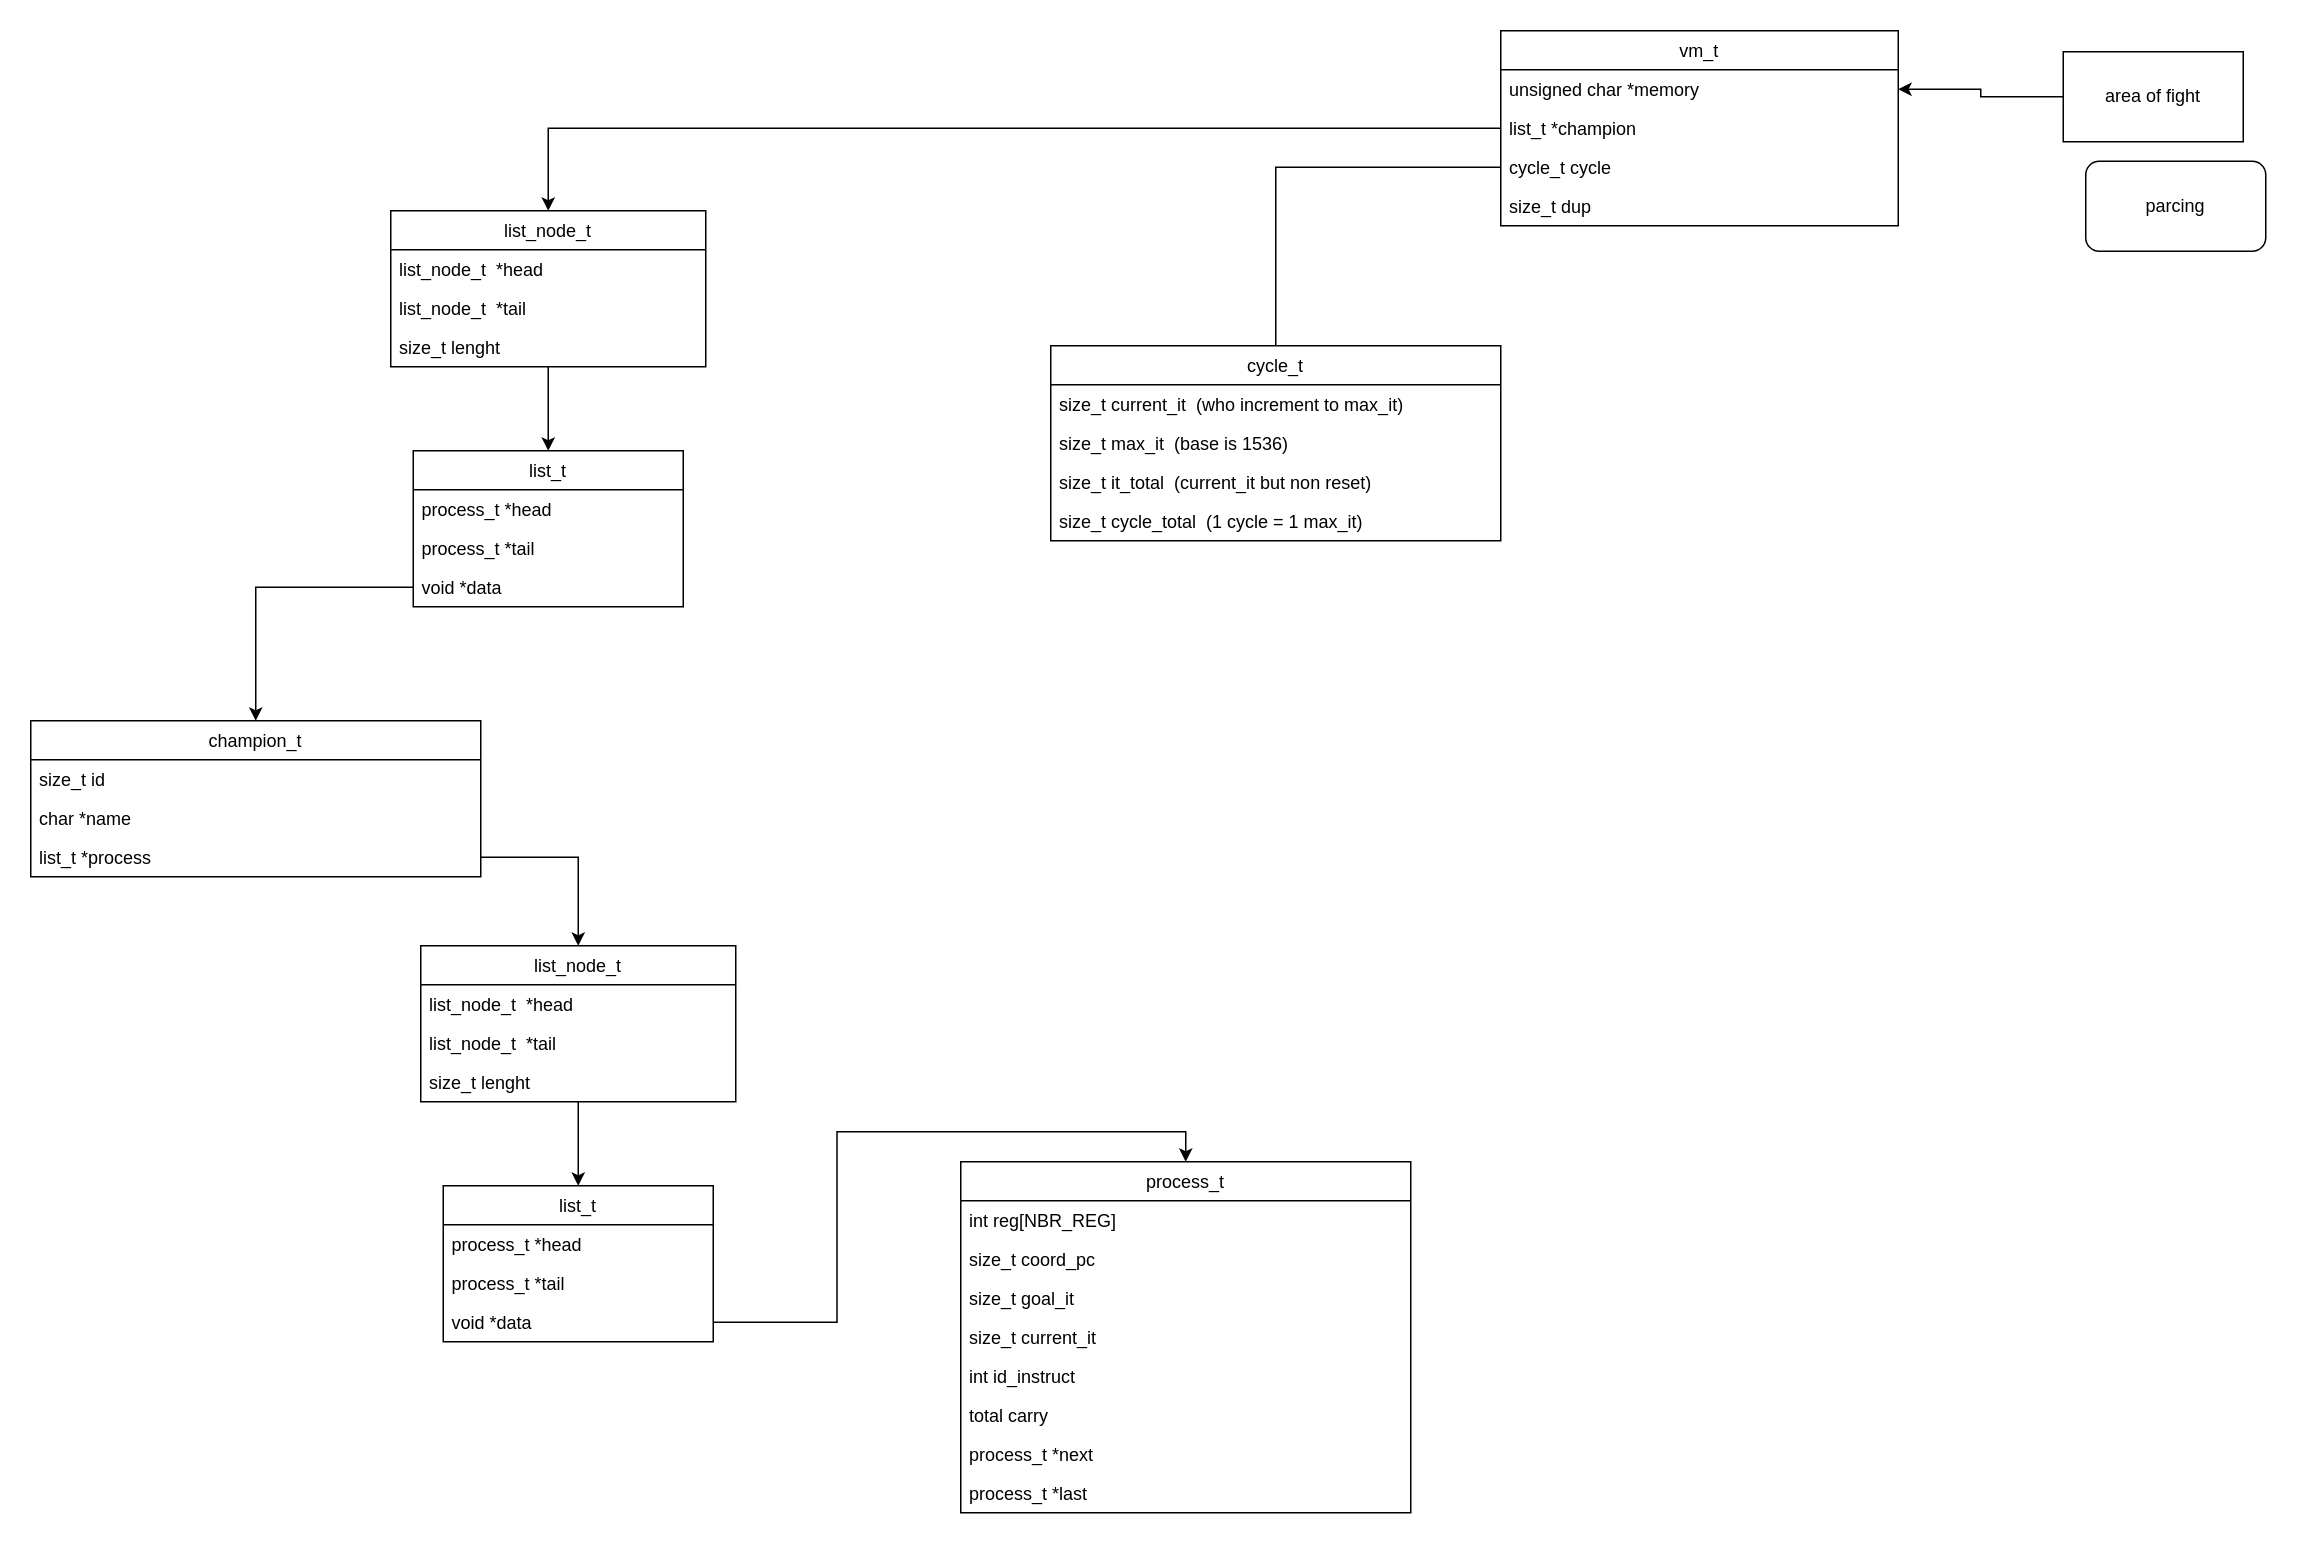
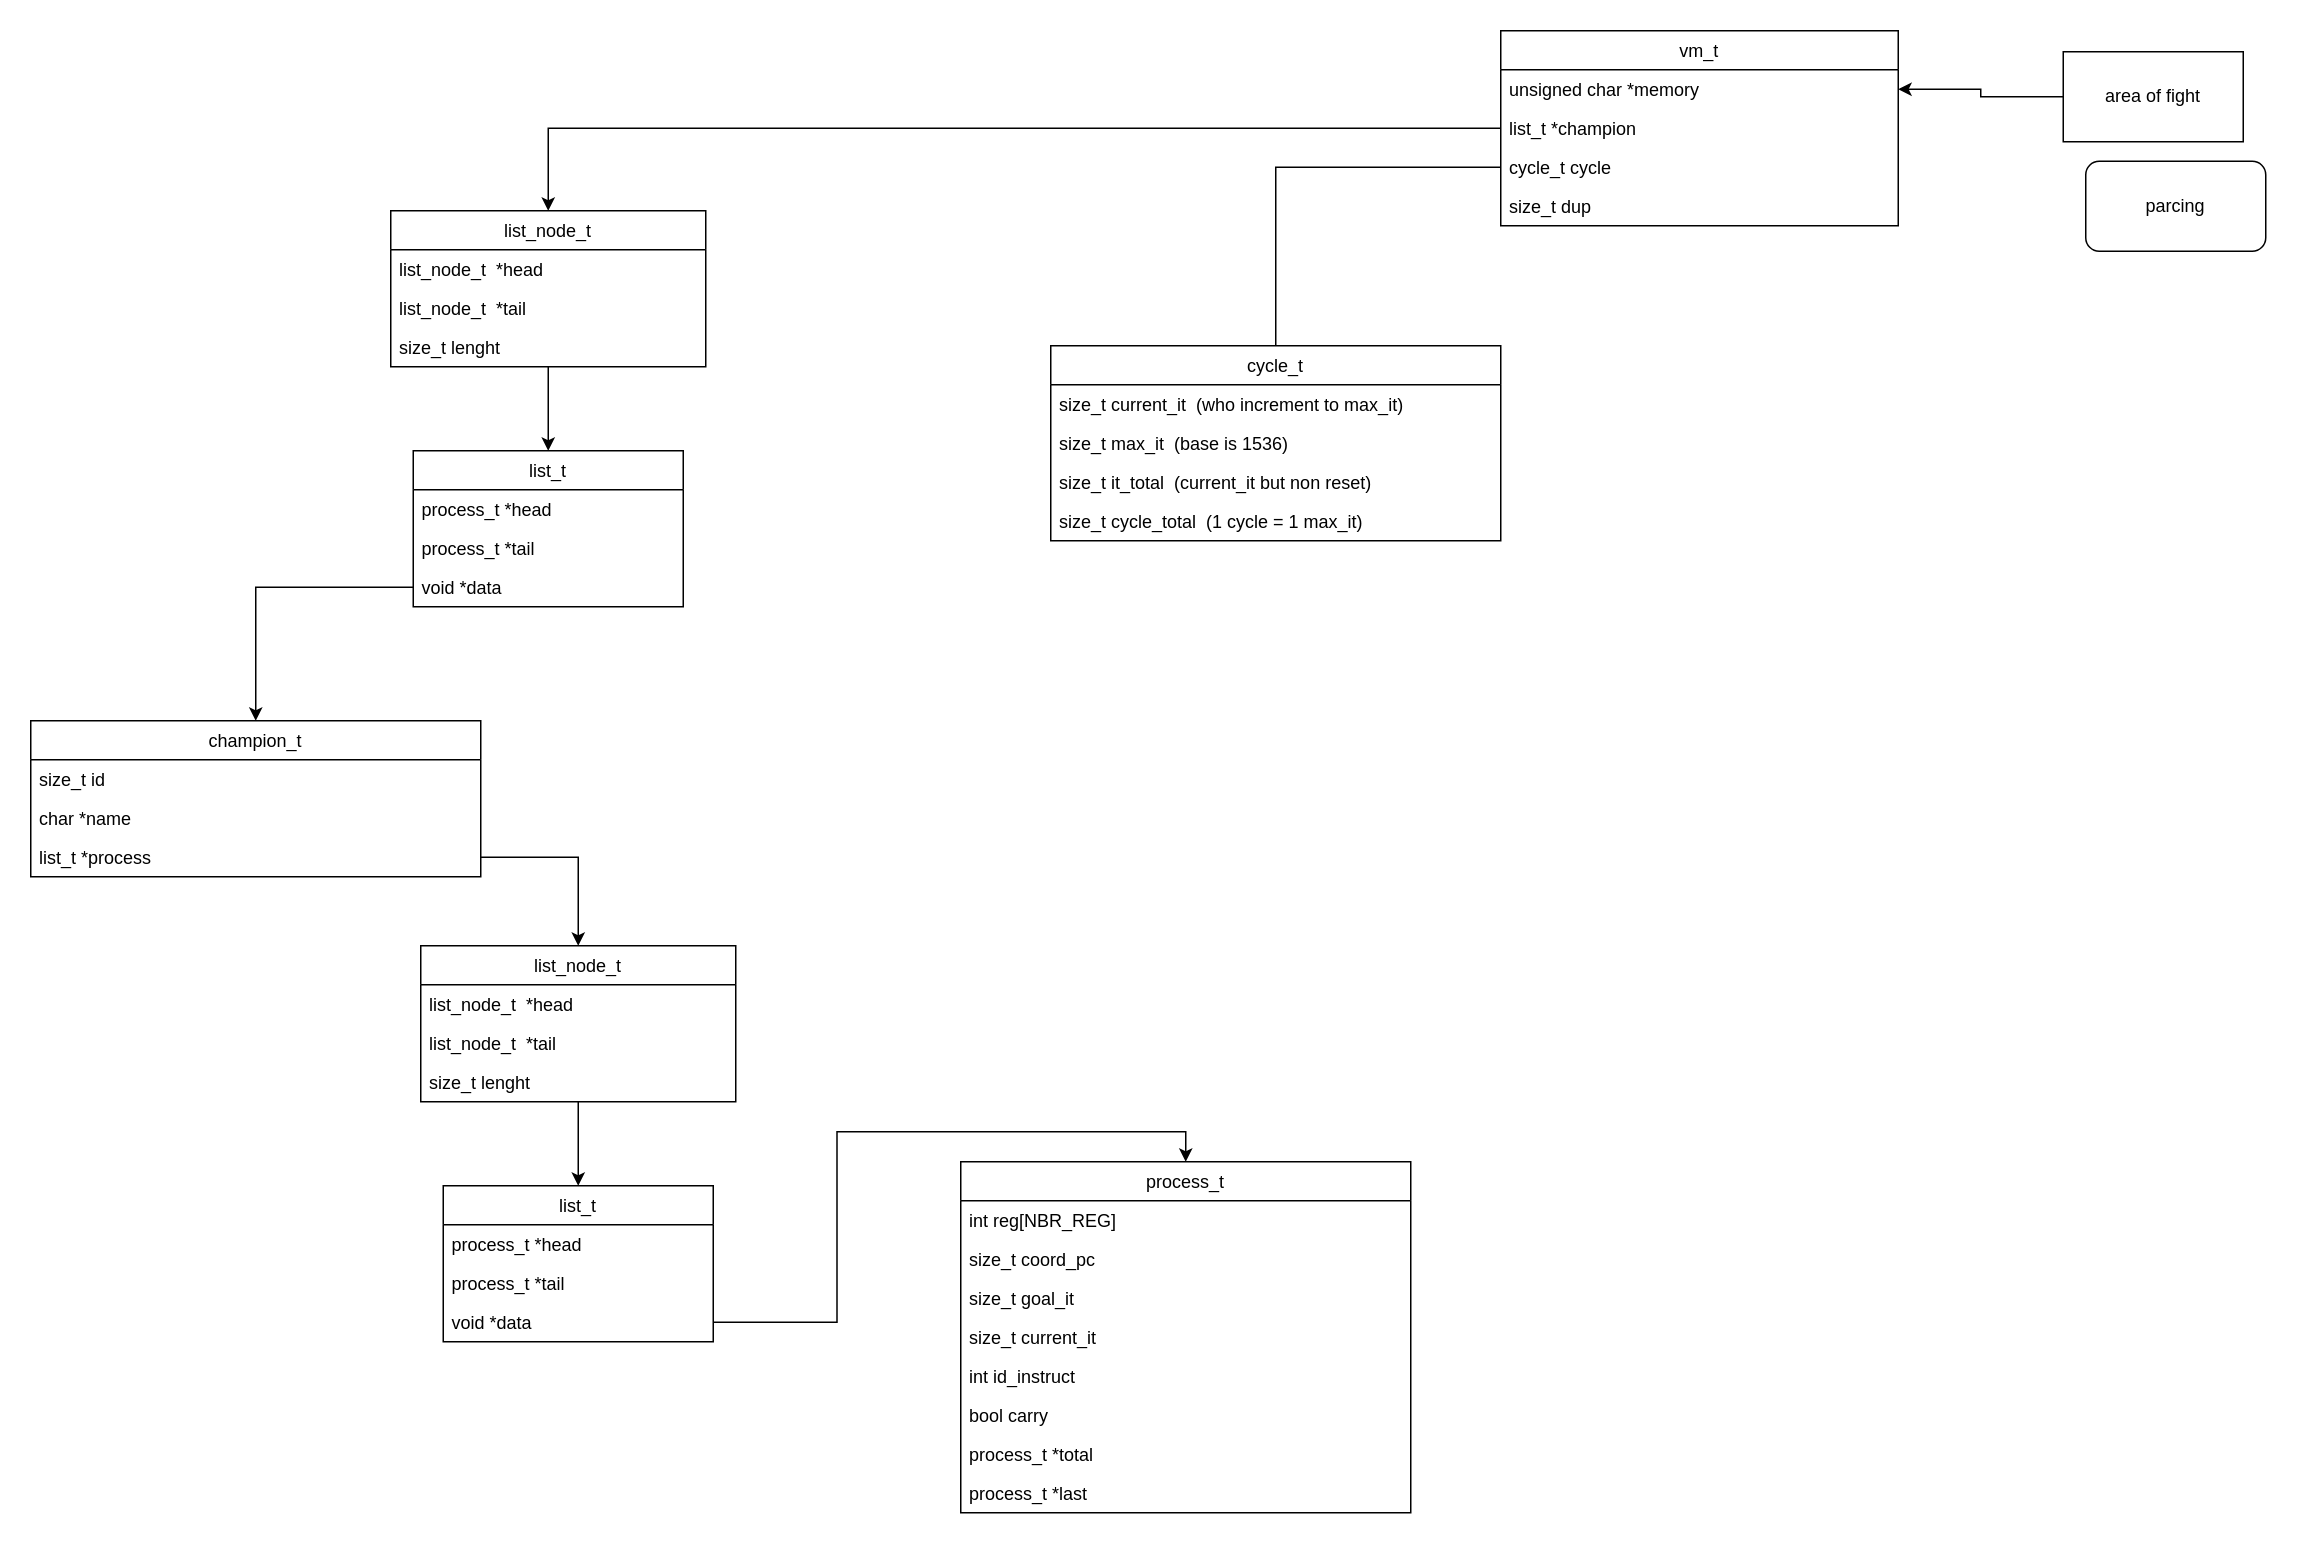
(1020, 1416) -> (1015, 1416)
(1042, 1455) -> (1045, 1455)
